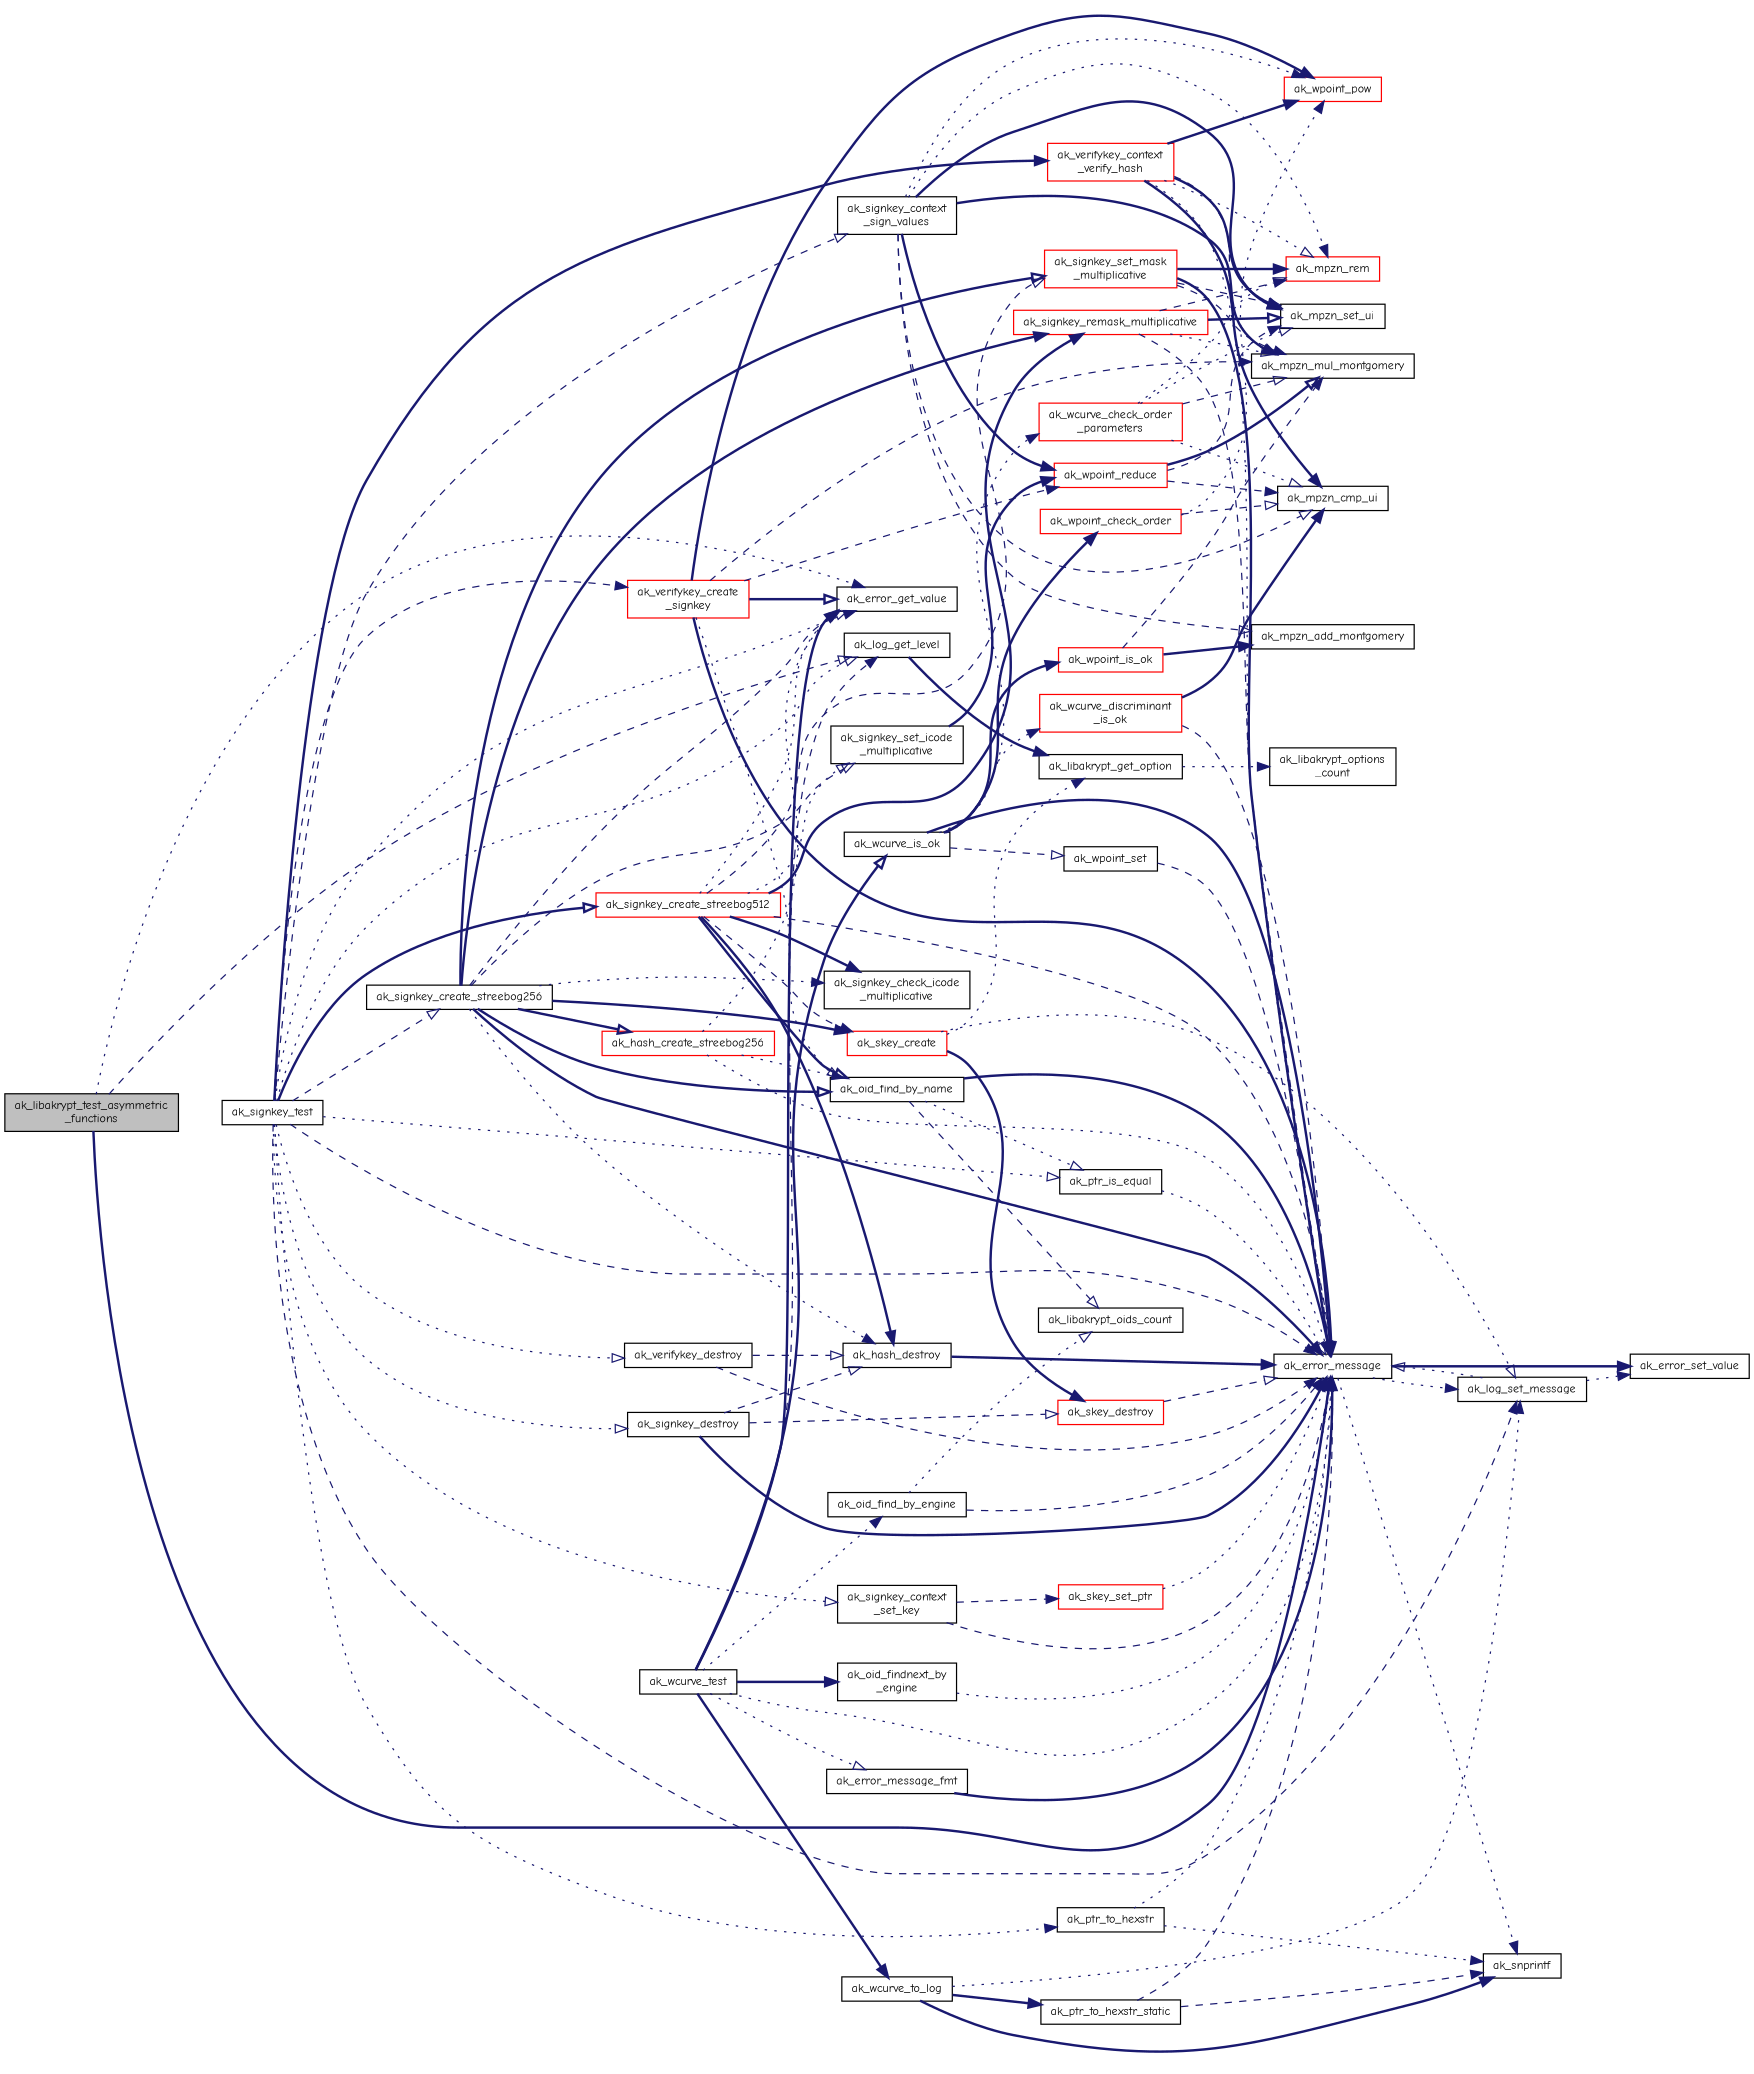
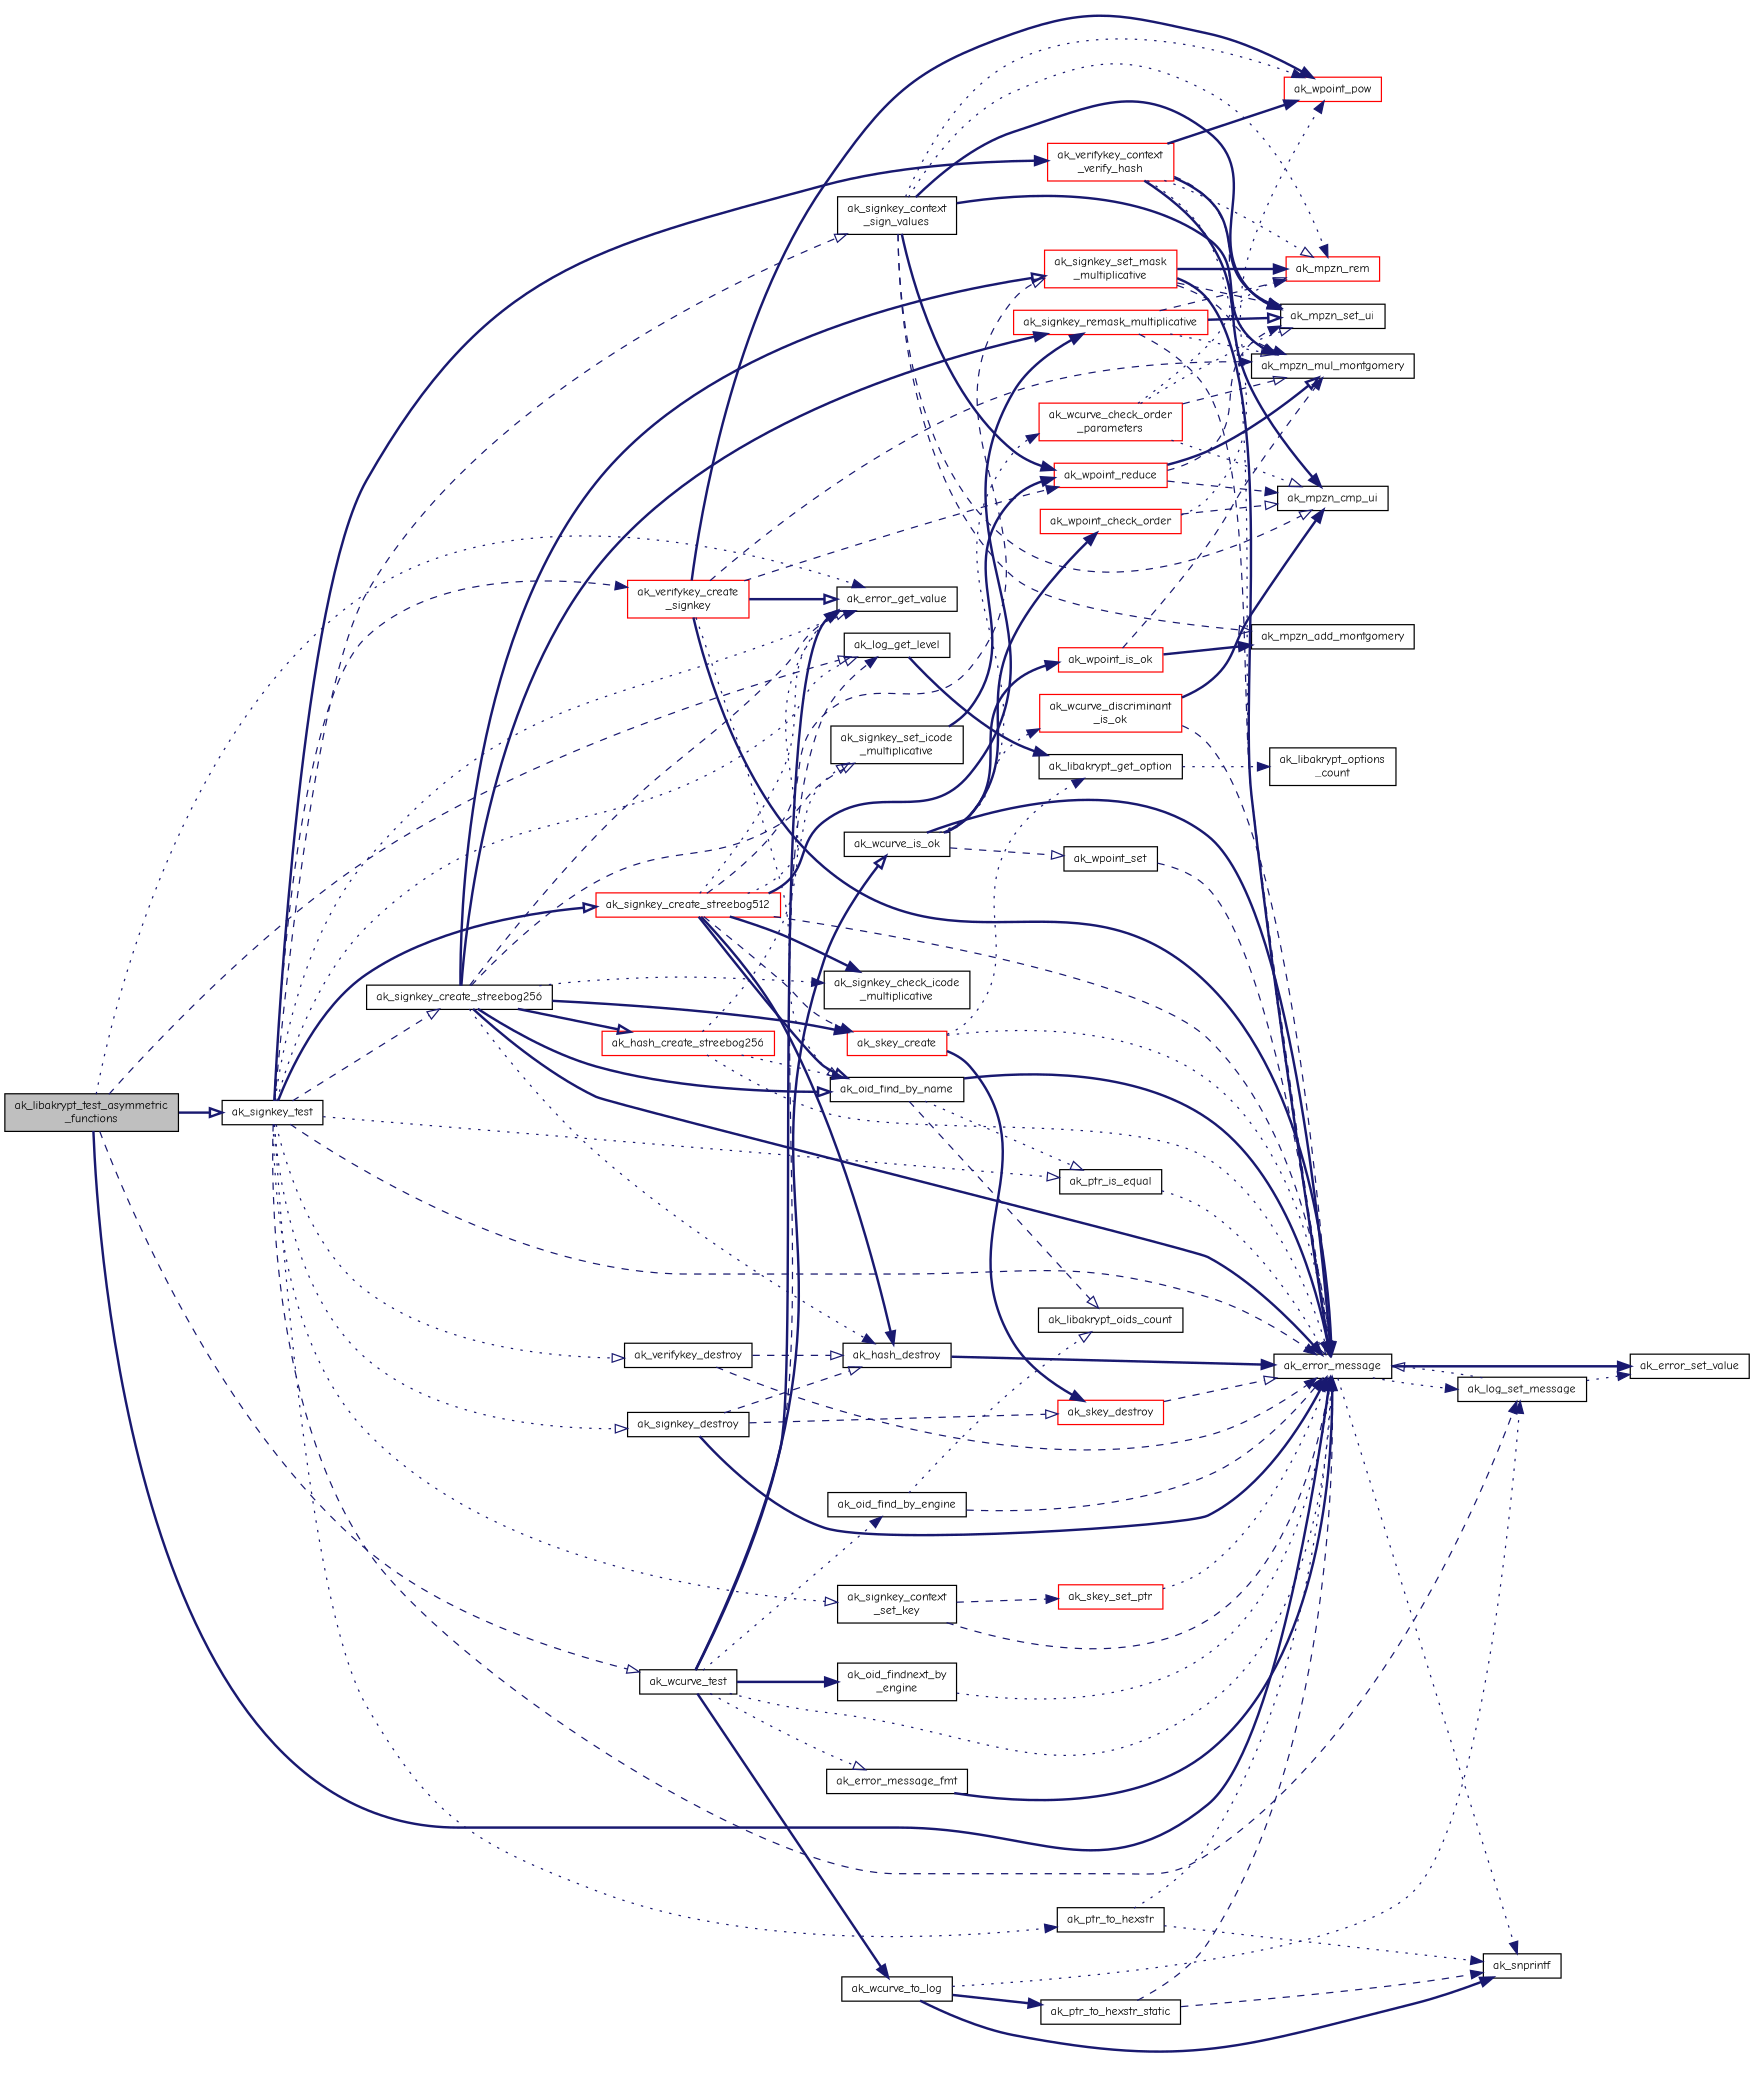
(1256, 1065) -> (1217, 1089)
none -> (194, 1113)
none -> (293, 1474)
